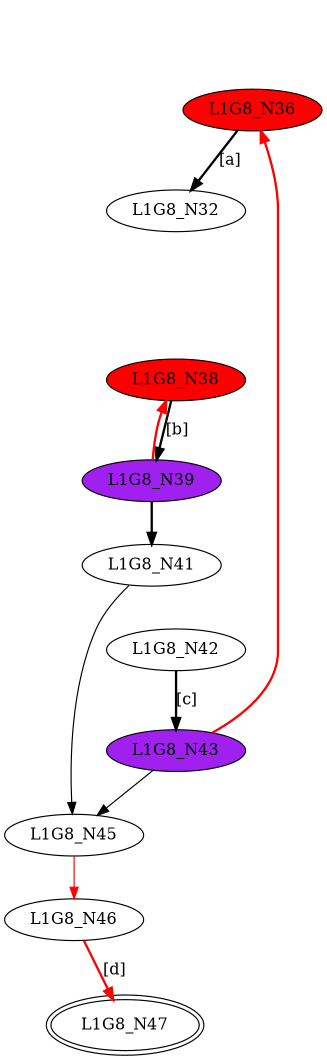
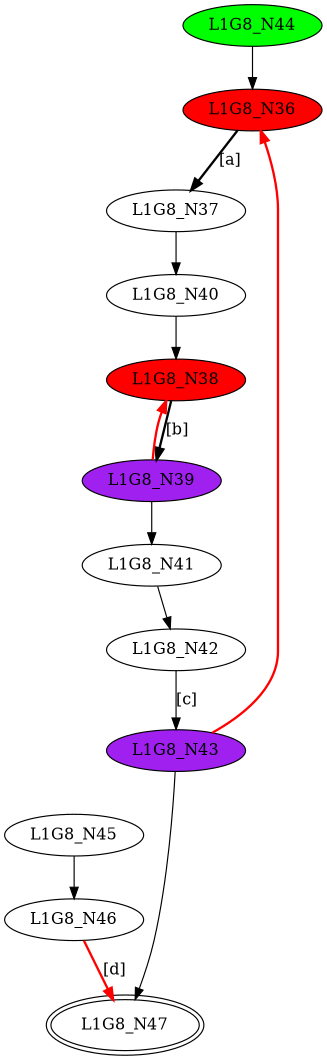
none -> (253, 25)
(176, 211) -> (176, 211)
none -> (176, 295)
(152, 517) -> (152, 517)
(79, 687) -> (162, 602)
(176, 694) -> (176, 694)
(130, 789) -> (165, 881)
(74, 872) -> (74, 872)
